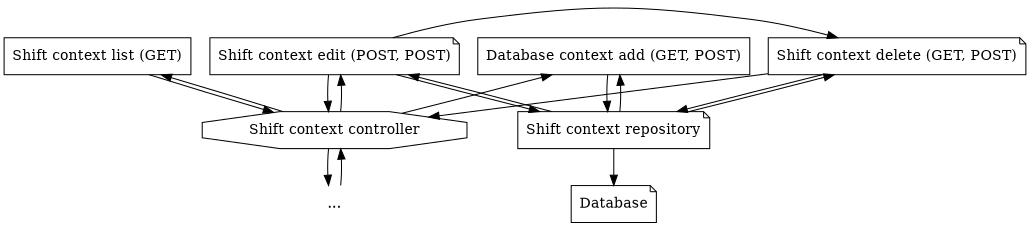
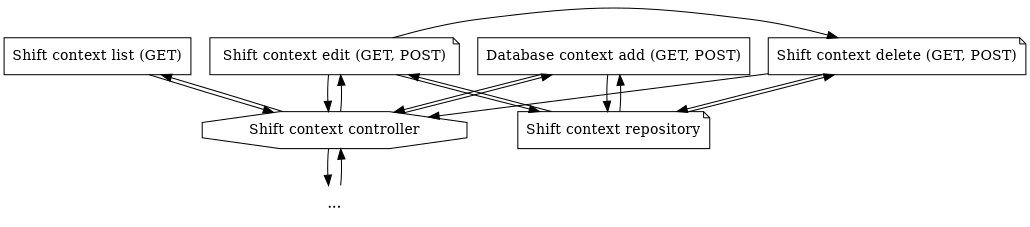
(335, 56) -> (335, 56)
none -> (472, 92)
(614, 204) -> none
